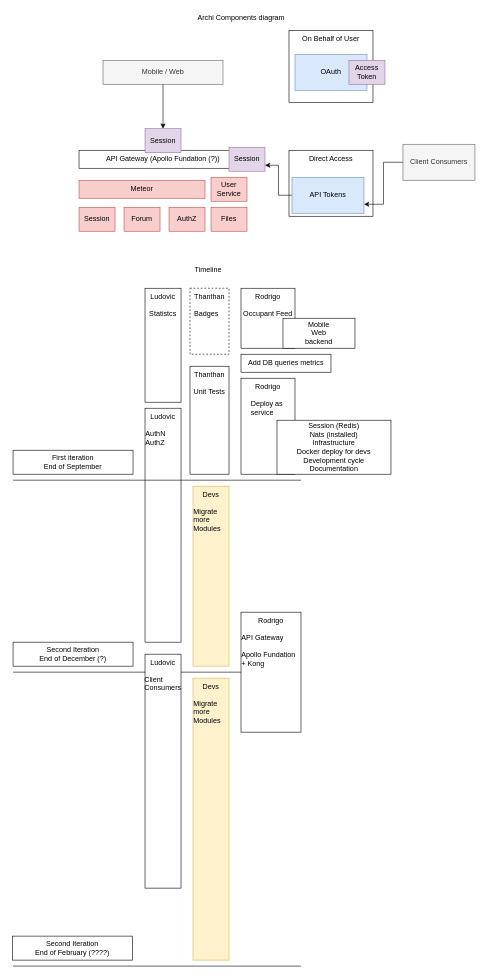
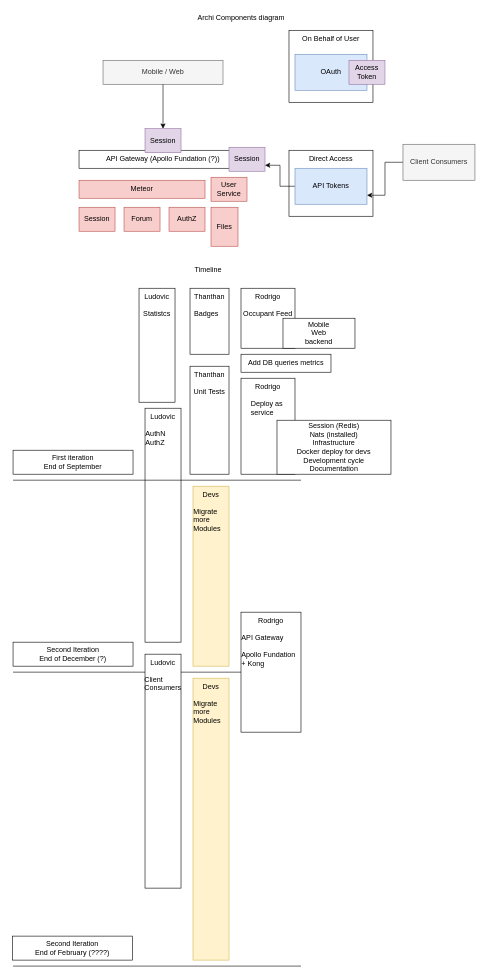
(328, 195) -> (331, 186)
(229, 219) -> (224, 227)
(209, 321) -> (209, 321)
(163, 345) -> (157, 345)
